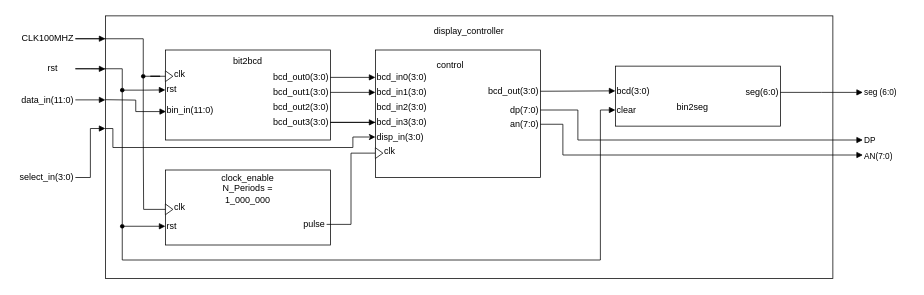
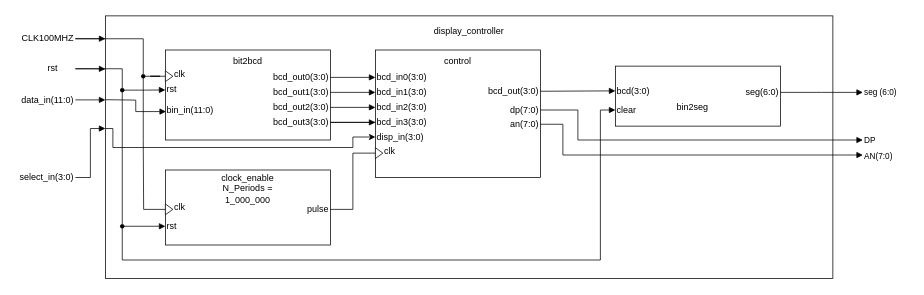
(450, 65) -> (458, 61)
none -> (350, 107)
(304, 224) -> (308, 209)
